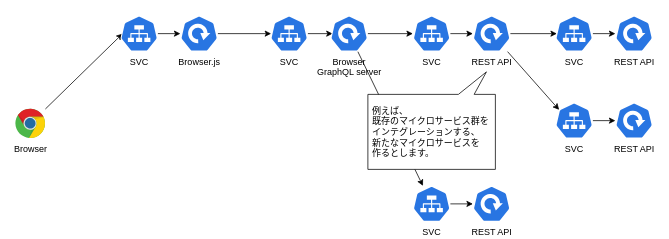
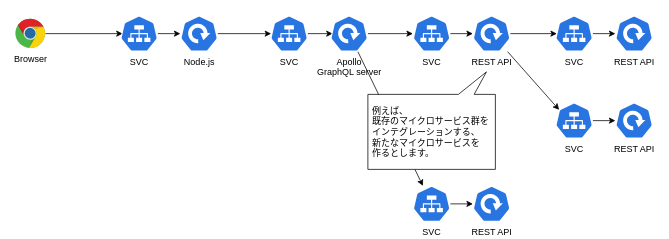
(200, 62) -> (200, 62)
(350, 67) -> (350, 67)
(30, 123) -> (30, 33)
